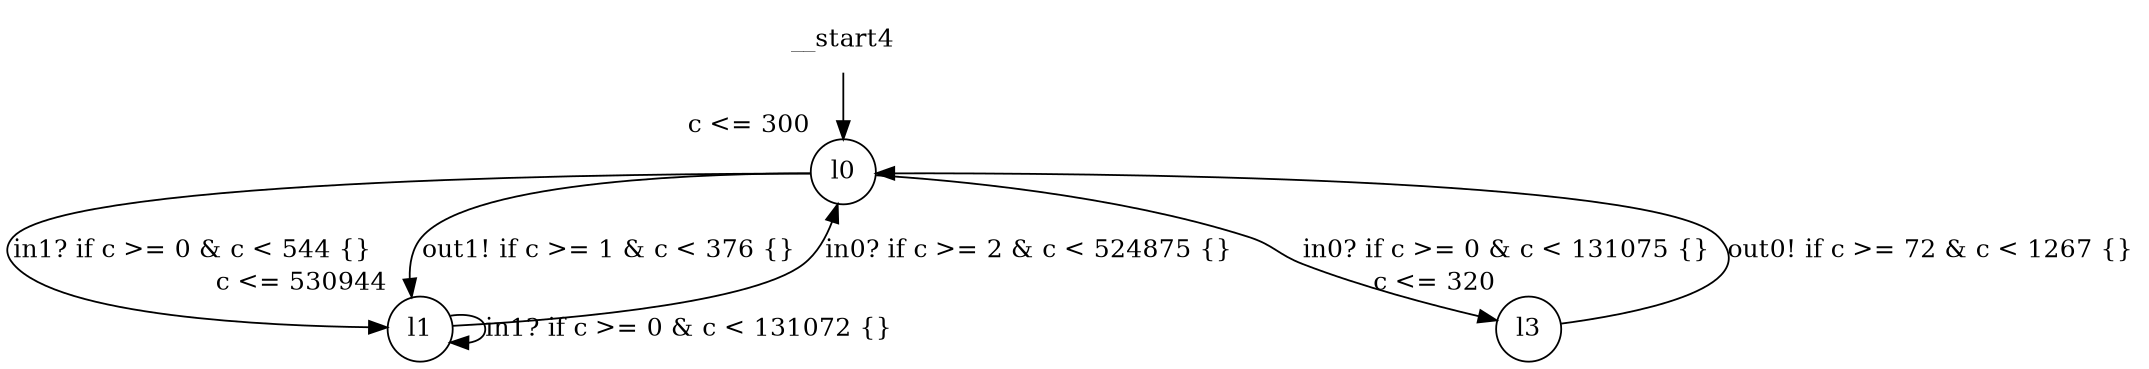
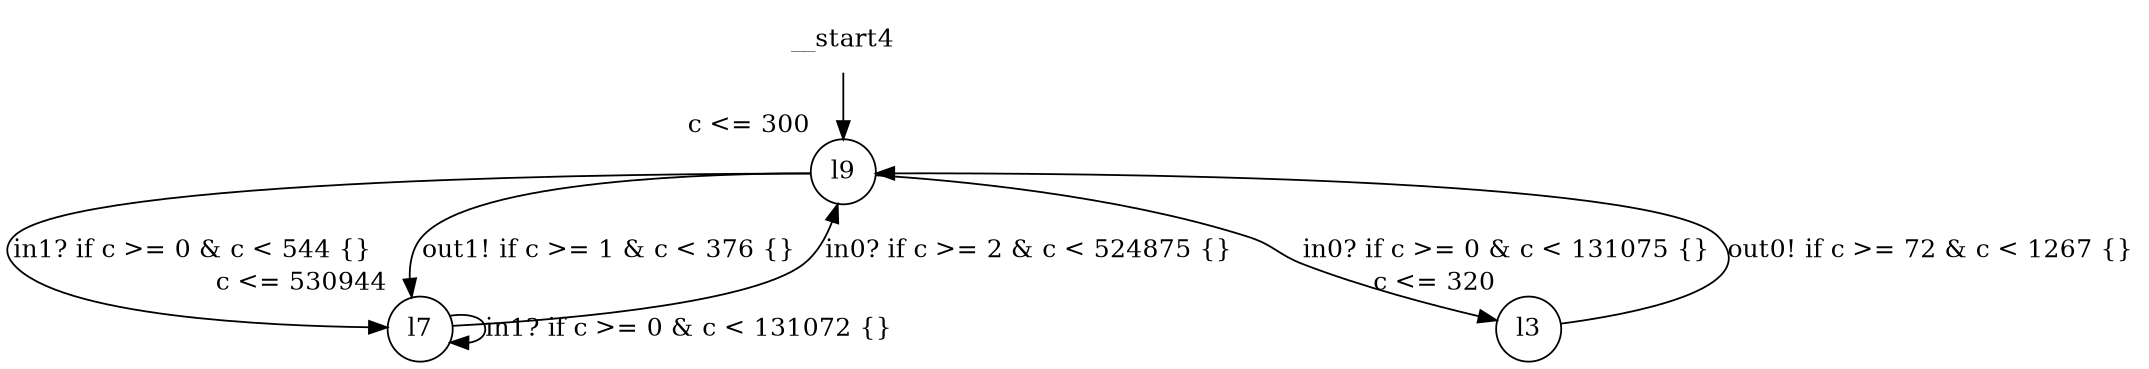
(843, 172) -> (843, 172)
(420, 329) -> (420, 329)
